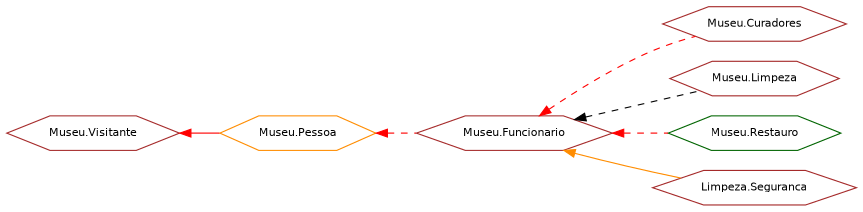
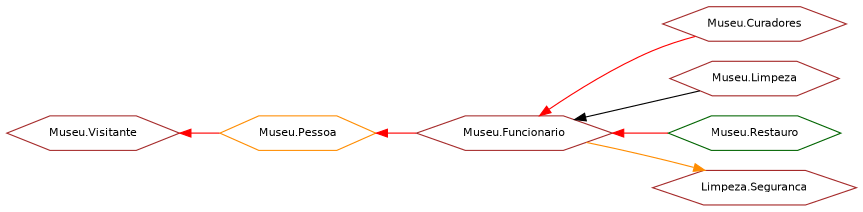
(619, 67) -> (619, 67)
(643, 104) -> (643, 104)
(402, 133) -> (402, 133)
(646, 133) -> (646, 133)
(628, 166) -> (640, 154)
